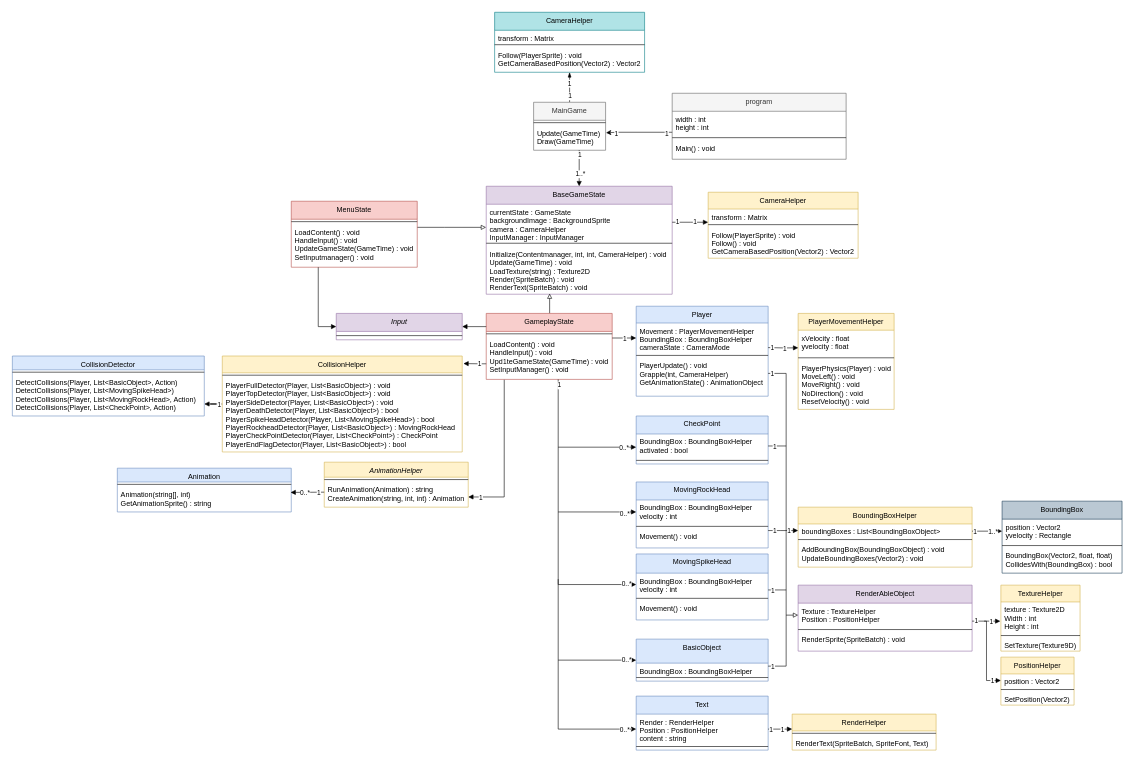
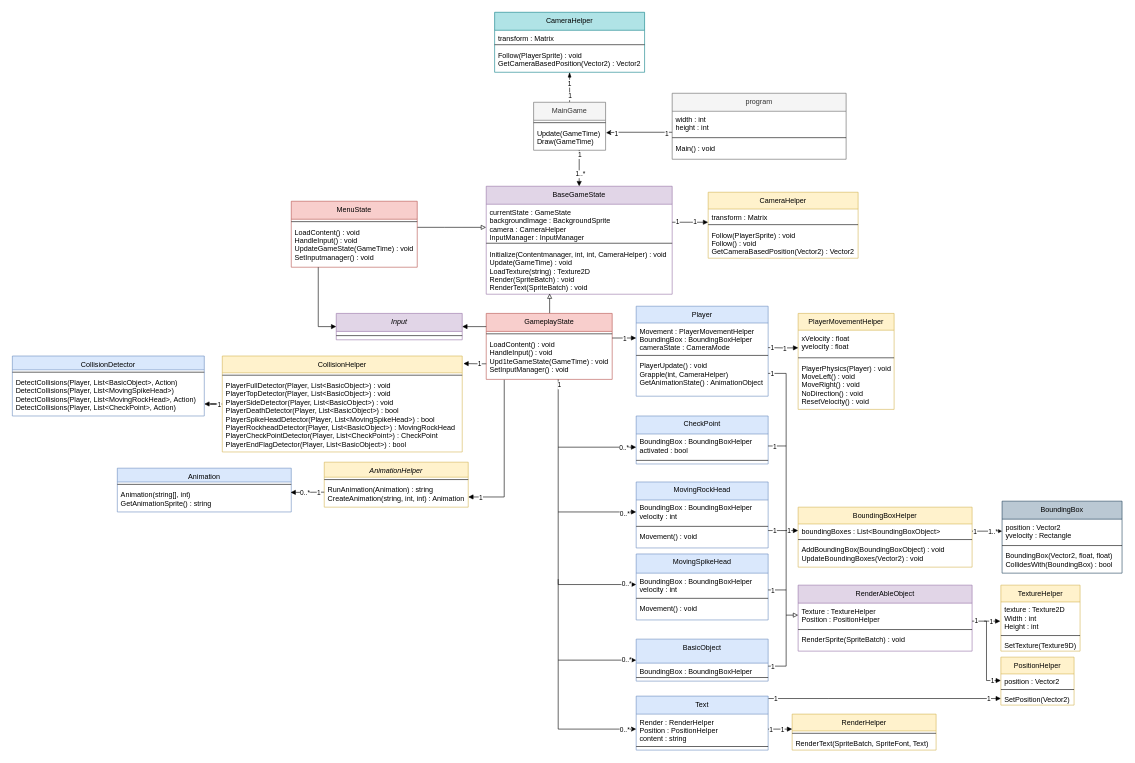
none -> (882, 699)
